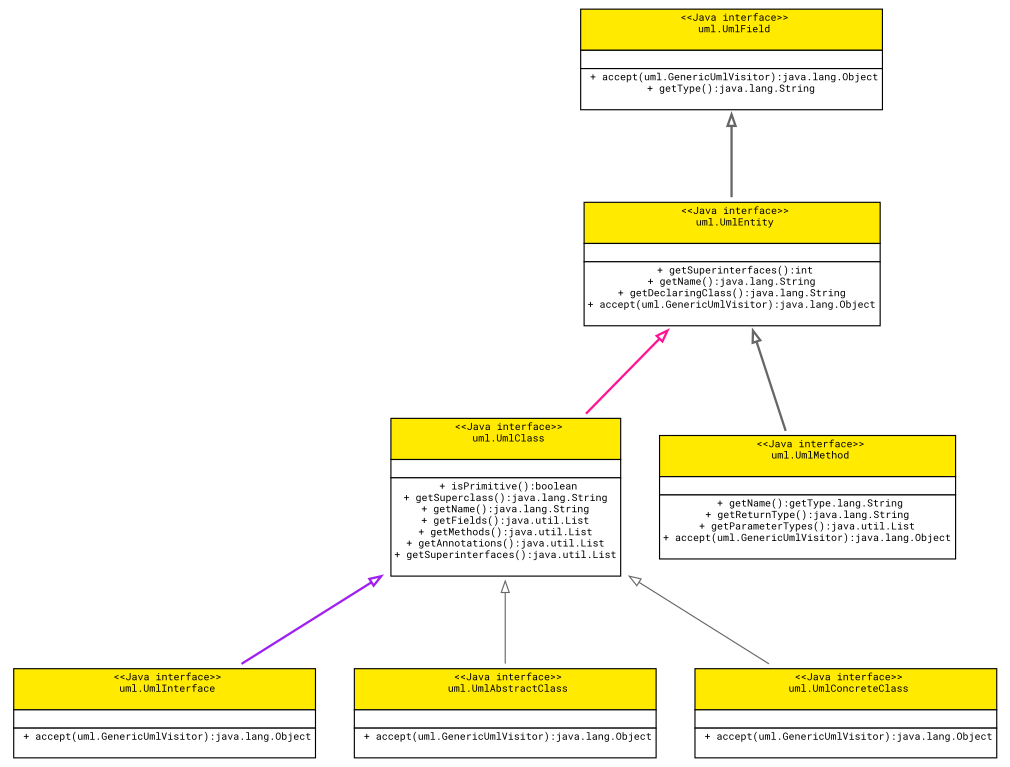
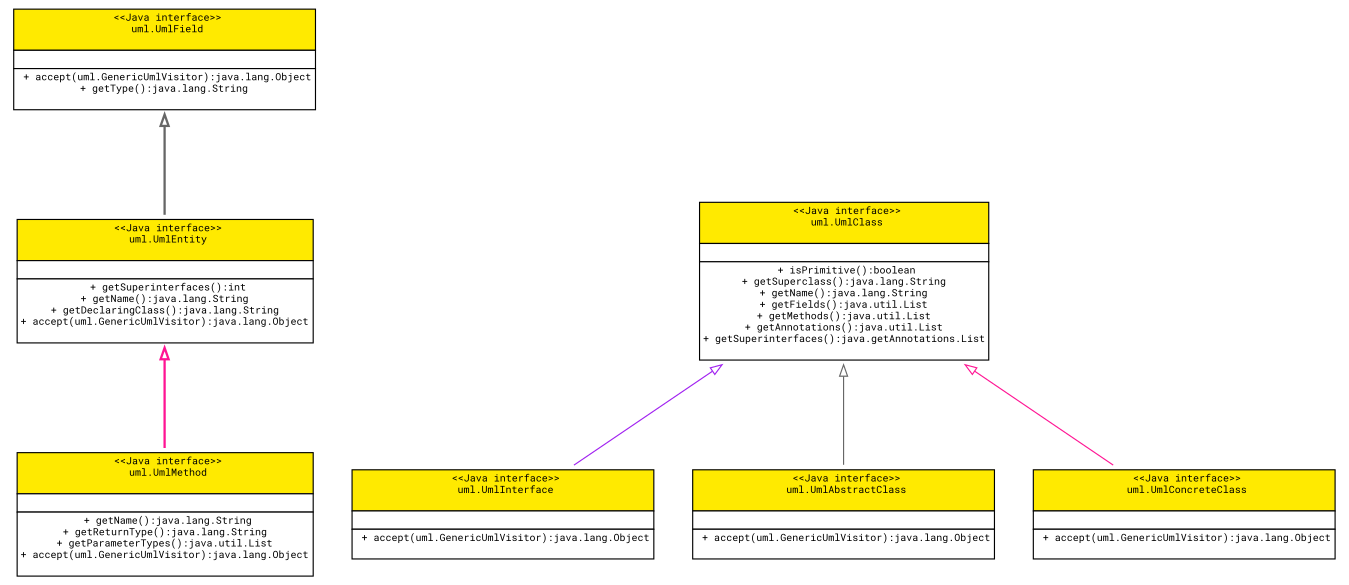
(623, 376) -> none
(771, 386) -> (165, 404)
(808, 504) -> (165, 521)
(506, 555) -> (844, 339)
(306, 623) -> (643, 418)
(704, 623) -> (1044, 418)
